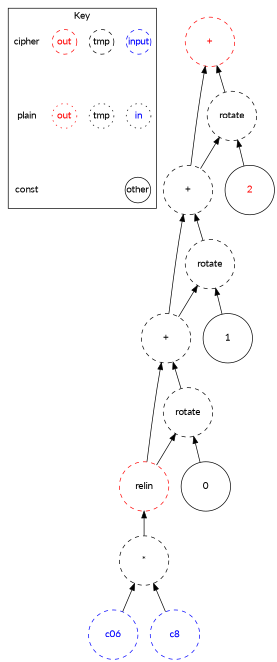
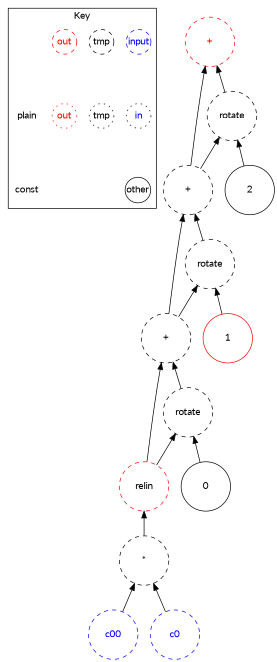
(27, 42) -> none
(250, 190) -> (250, 190)
(228, 338) -> (228, 338)
(113, 635) -> (113, 635)
(175, 635) -> (175, 635)
